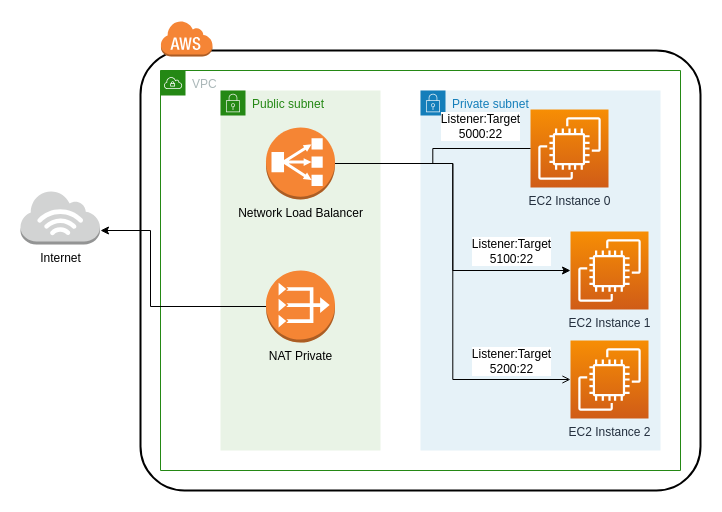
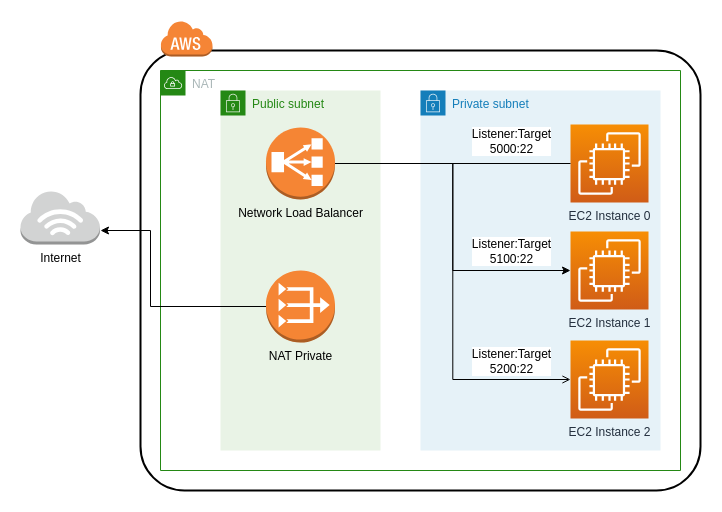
(203, 85) -> (203, 85)
(570, 149) -> (610, 164)
